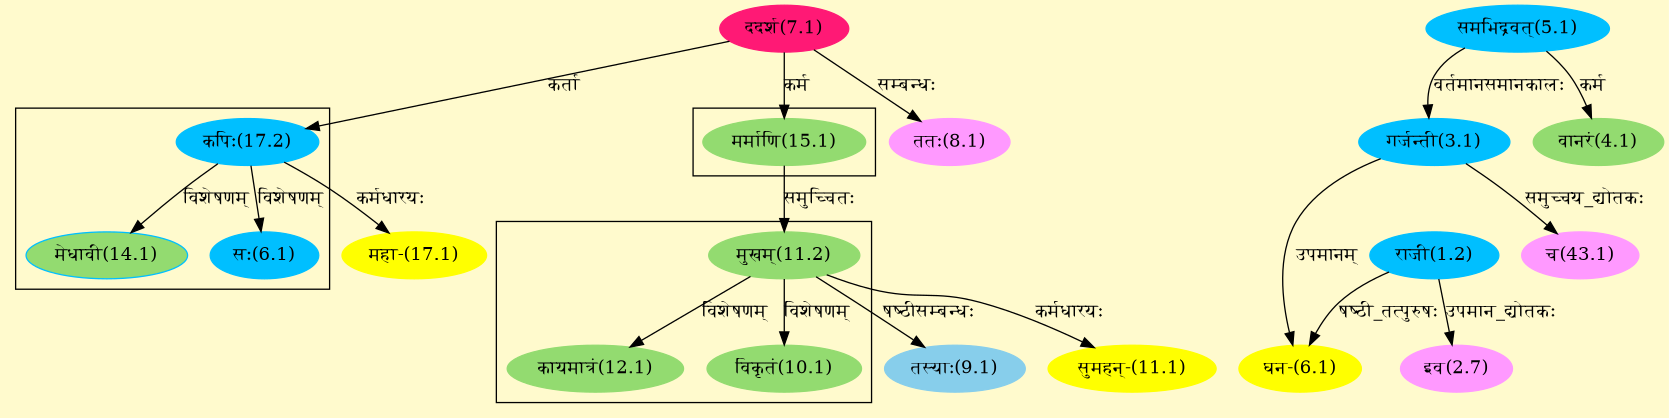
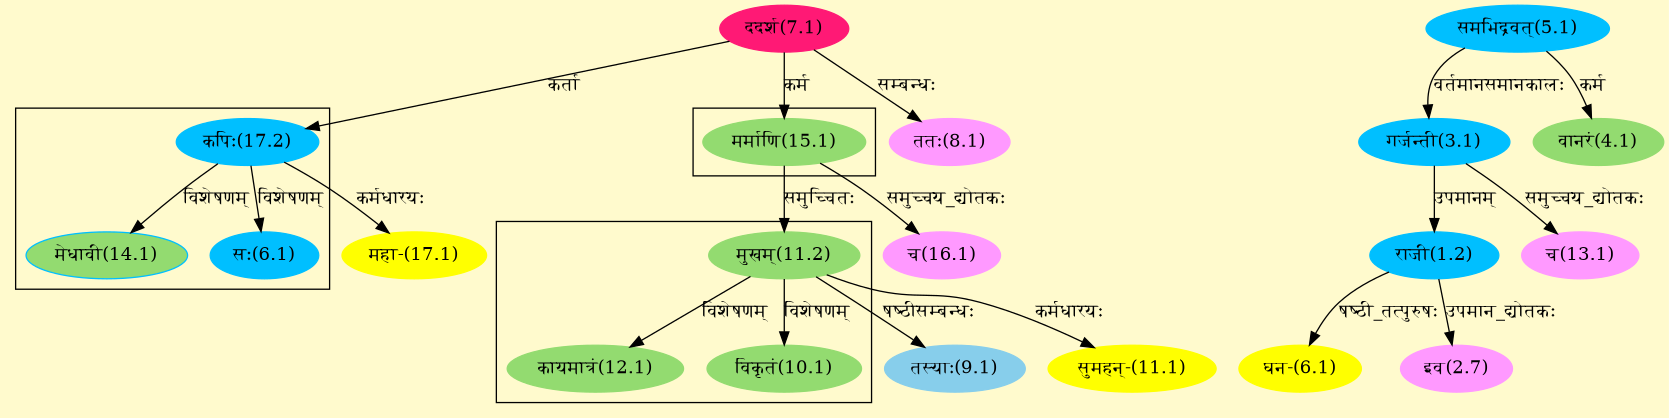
(1295, 225) -> (1434, 192)
none -> (942, 255)
(1580, 255) -> (1580, 255)
